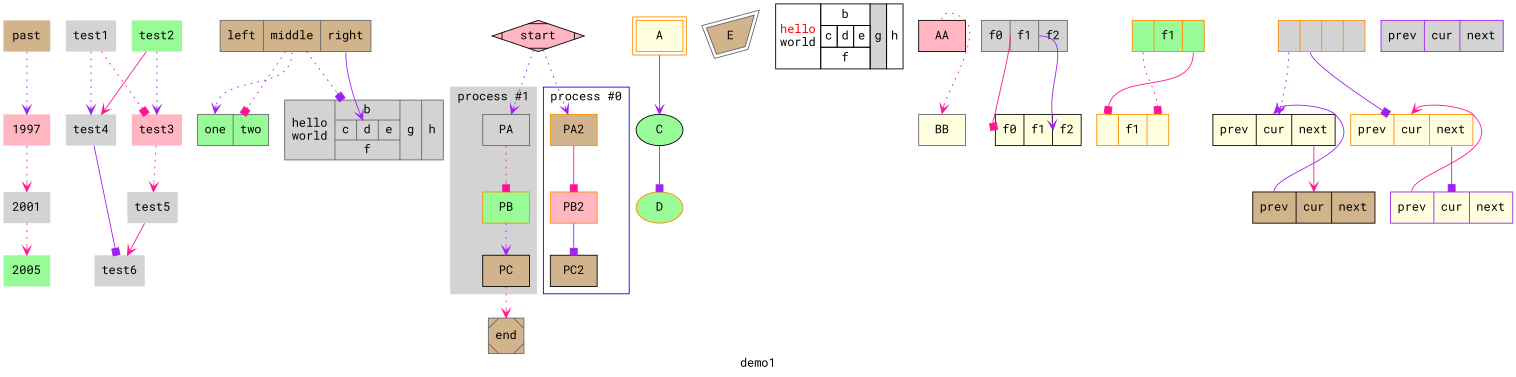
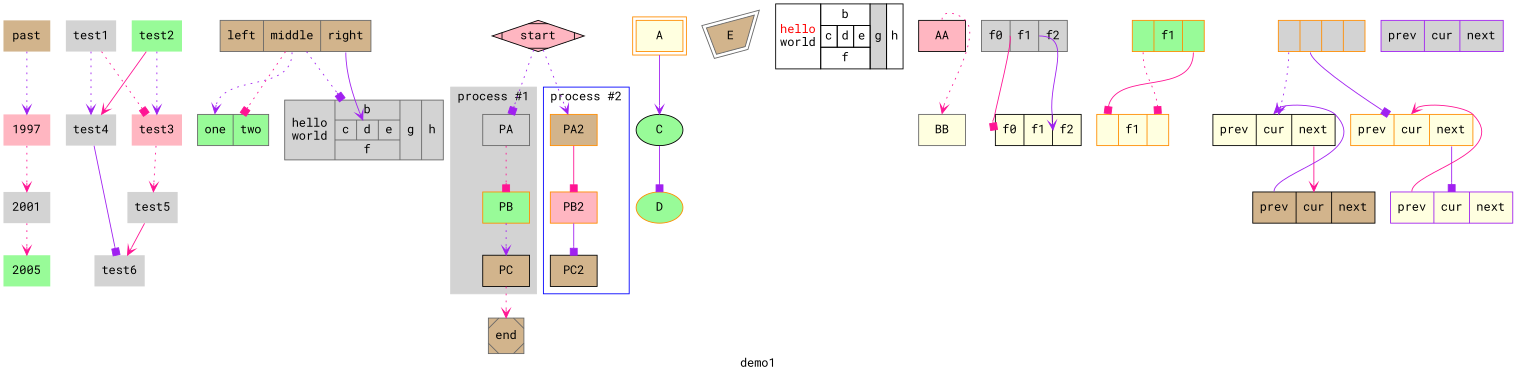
(524, 78) -> (524, 78)
(586, 97) -> (586, 97)
